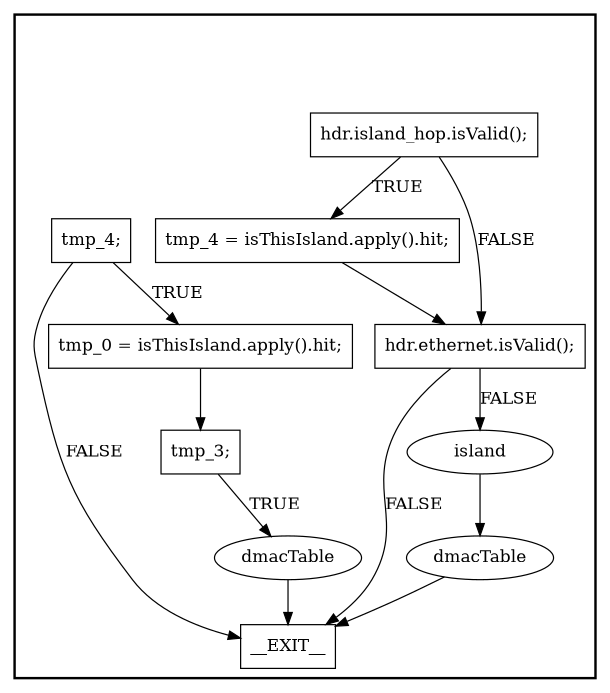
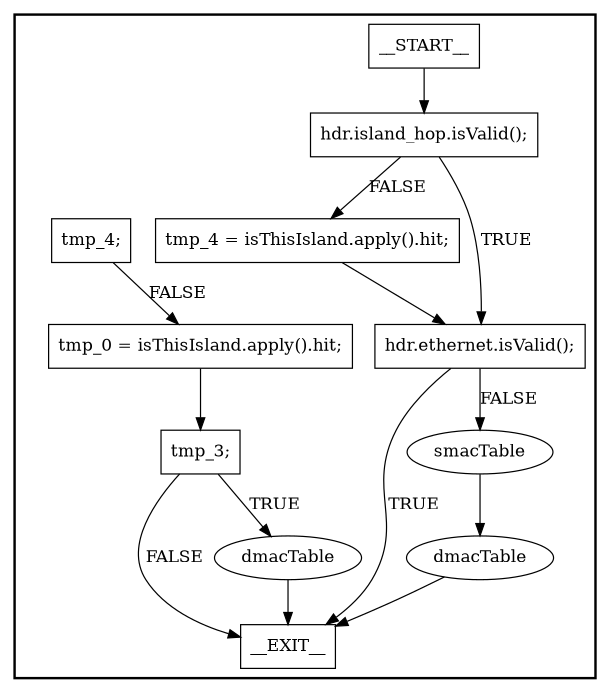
none -> (424, 46)
(398, 188) -> (398, 188)
(507, 241) -> (507, 241)
(178, 293) -> (178, 293)
(480, 452) -> (480, 452)
(69, 479) -> (142, 572)
(414, 505) -> (414, 505)
